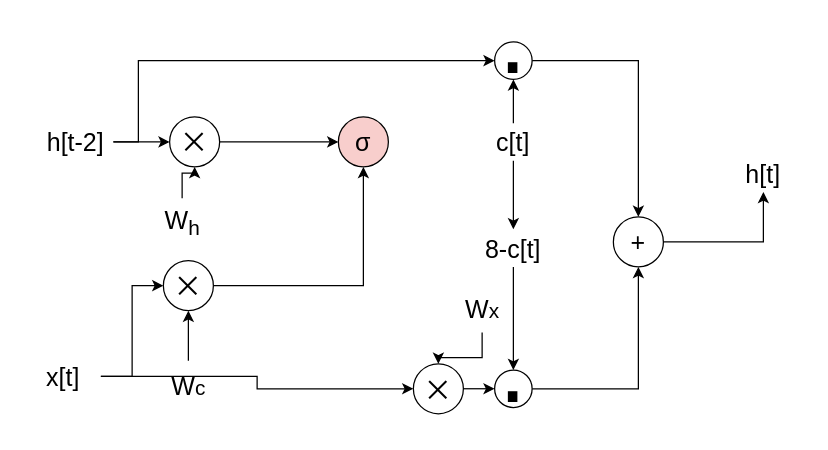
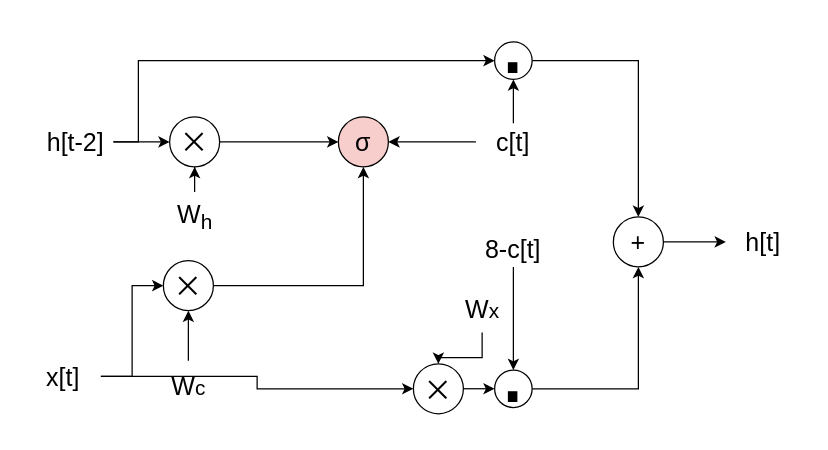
(763, 173) -> (763, 242)
(513, 191) -> (436, 142)
(182, 223) -> (194, 217)
